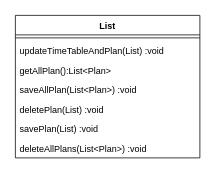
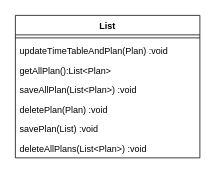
(97, 51) -> (97, 51)
(68, 110) -> (68, 110)
